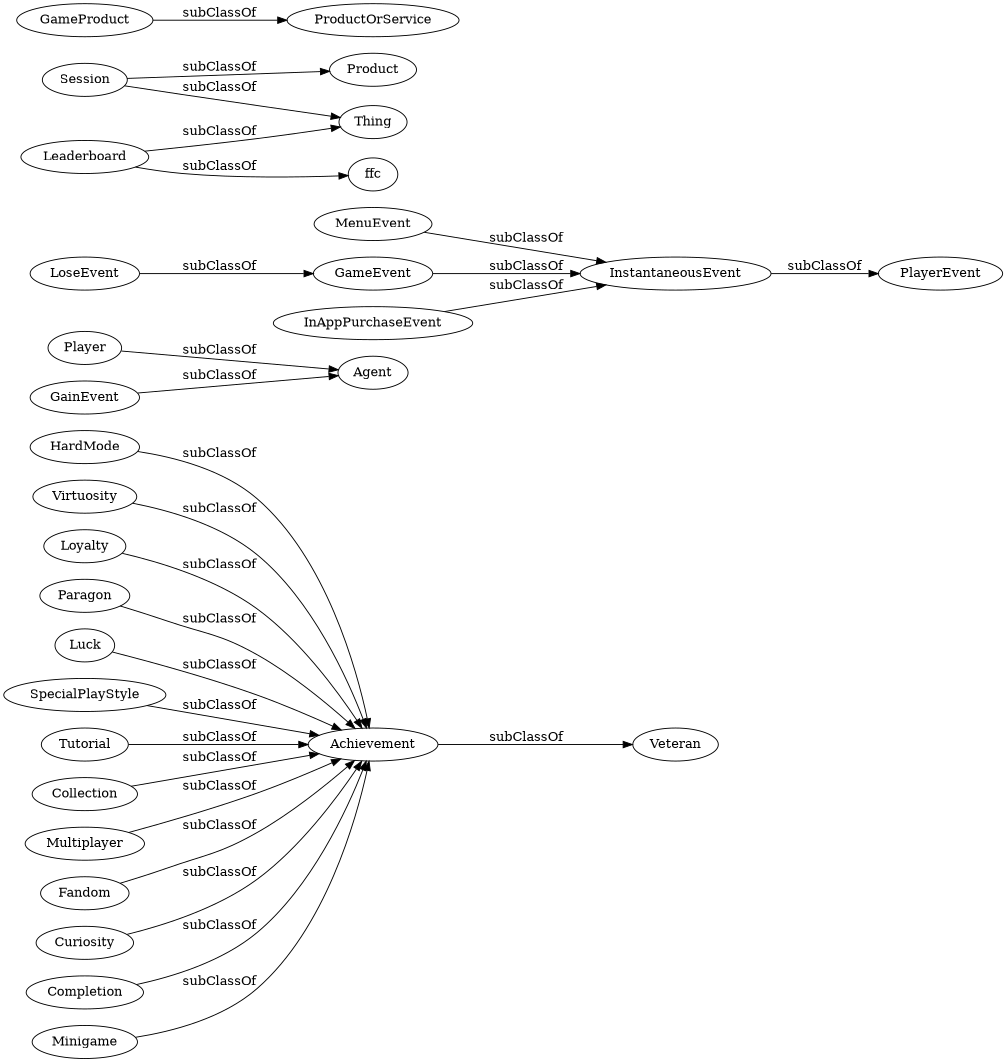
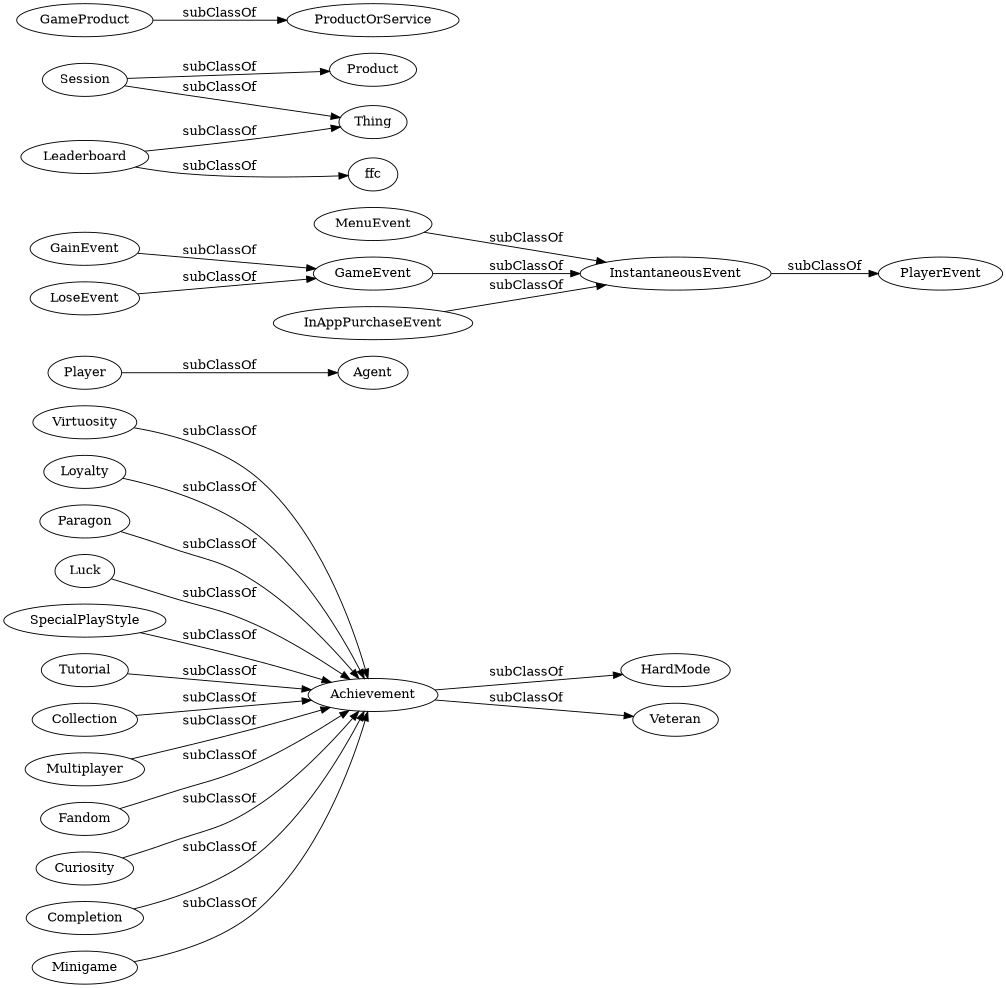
(233, 385) -> (222, 261)
(296, 544) -> (524, 683)
